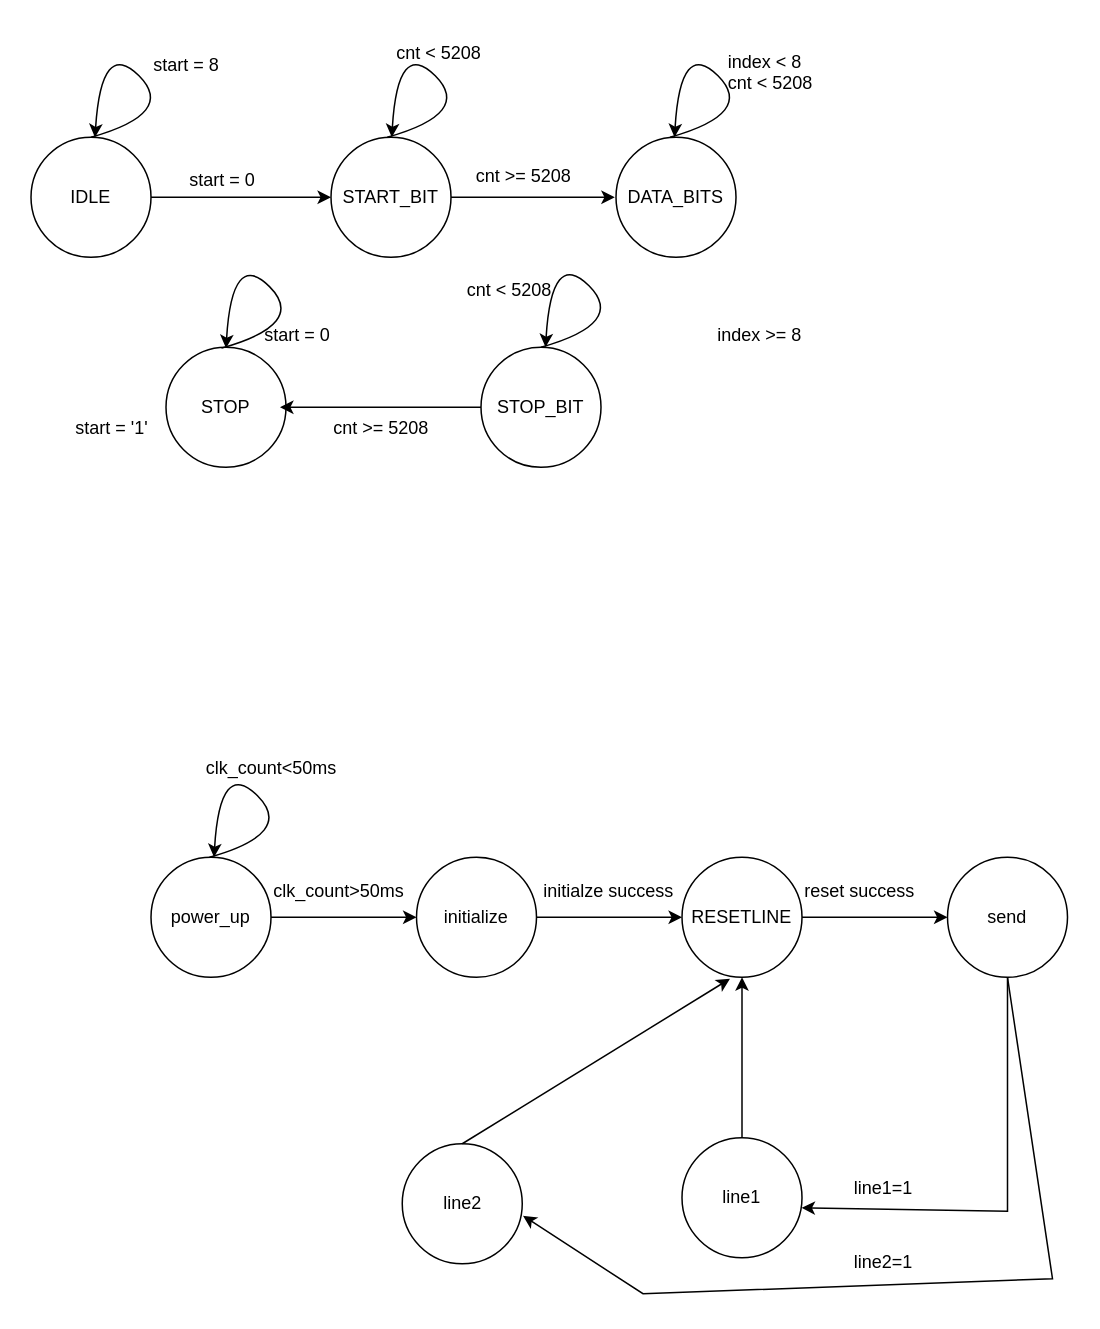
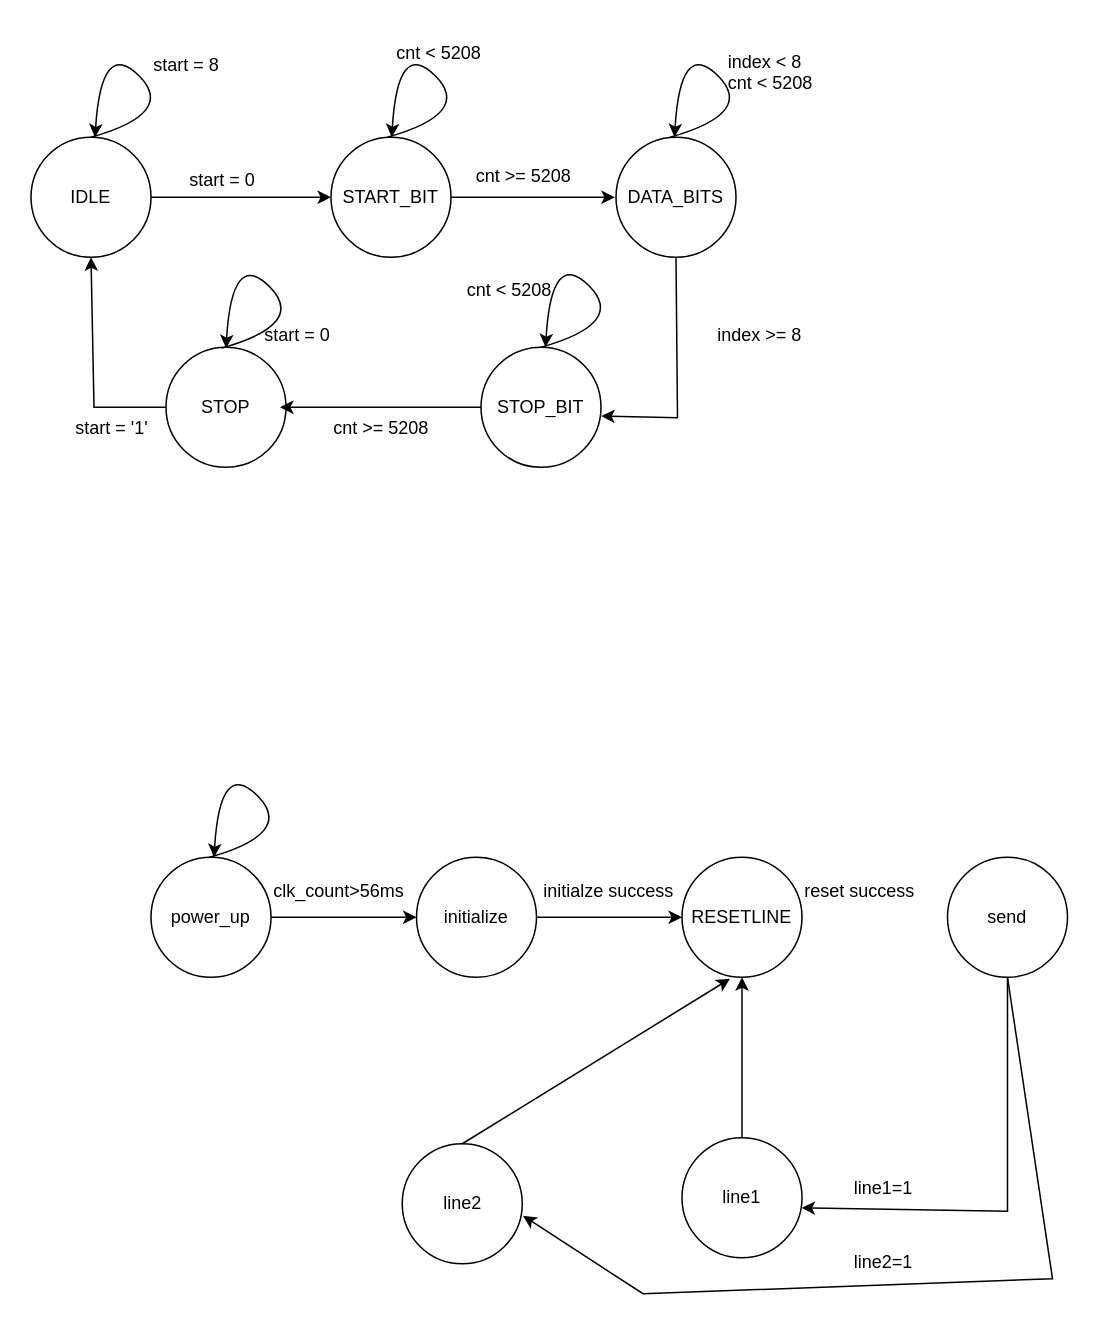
none -> (677, 371)
none -> (93, 373)
(263, 775) -> none
(332, 903) -> (332, 903)
(869, 917) -> none
